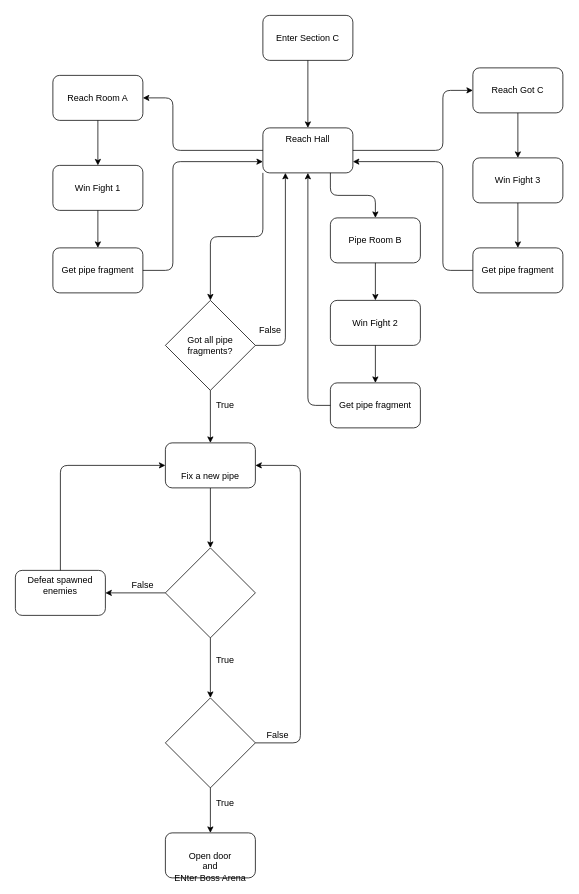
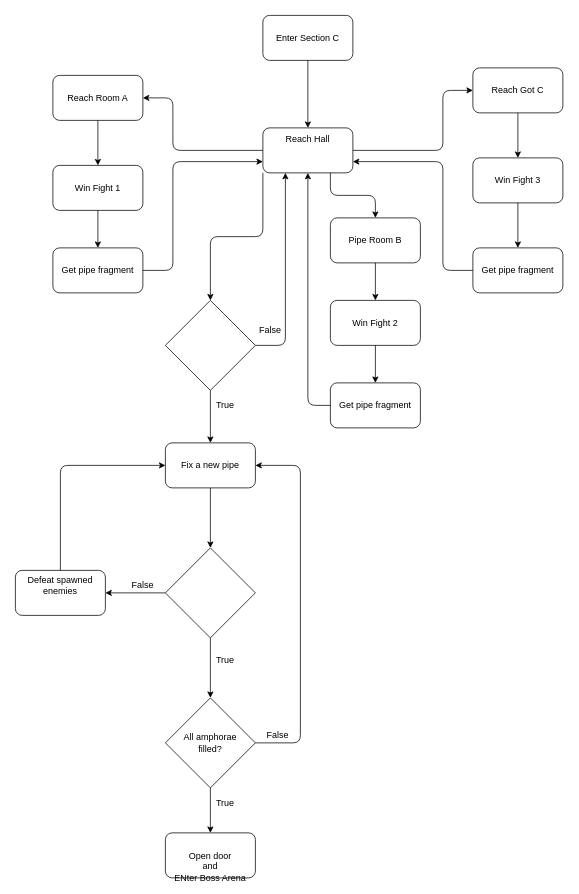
(210, 345) -> none
(210, 477) -> (210, 465)
none -> (210, 743)
